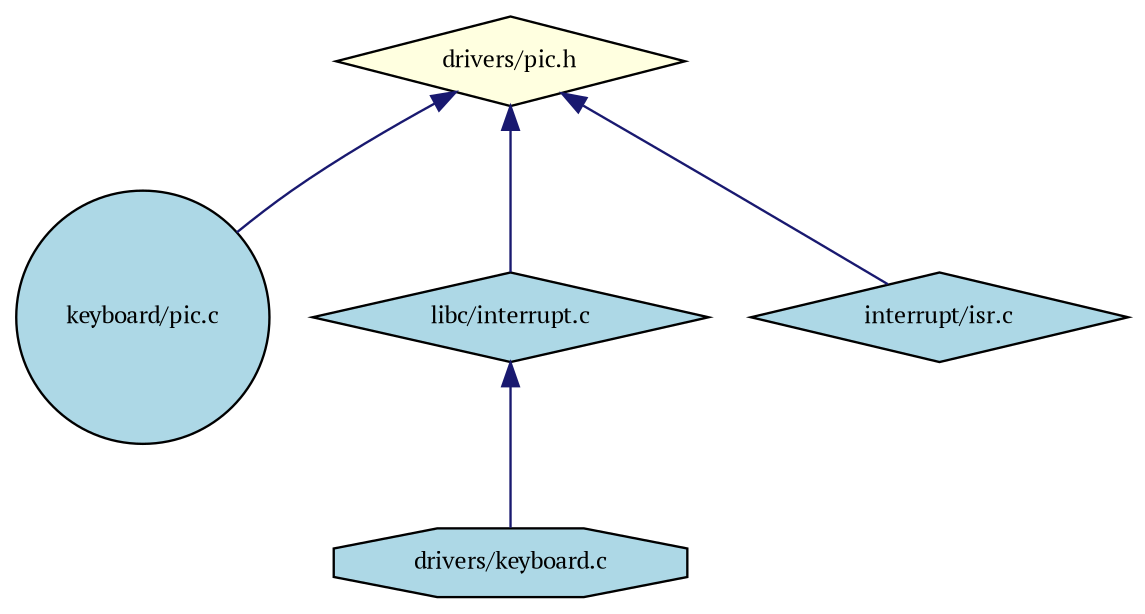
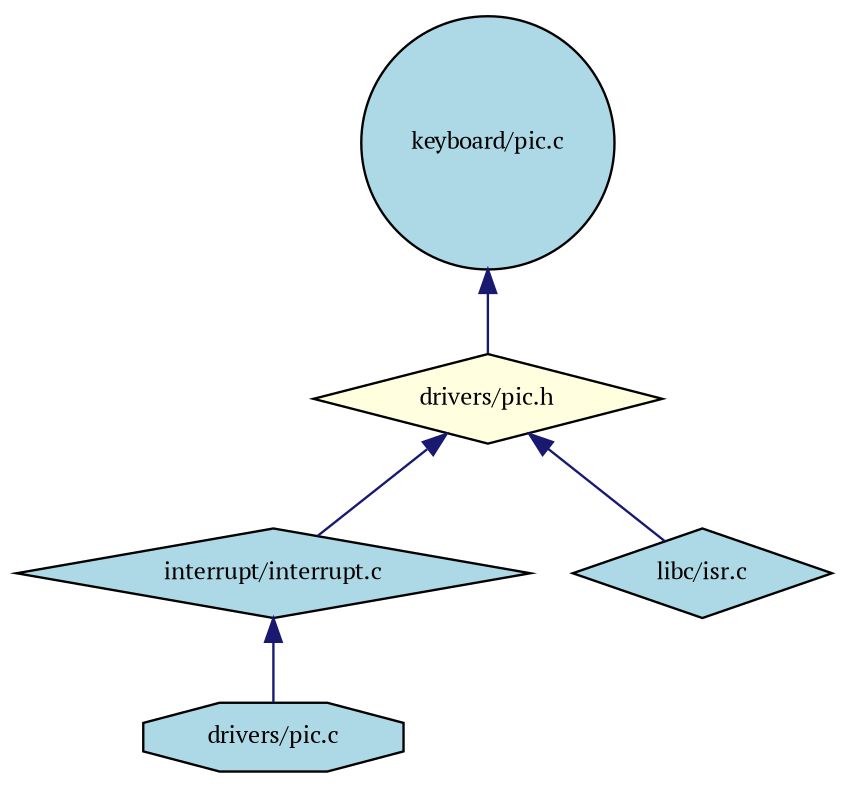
(333, 163) -> (488, 323)
(511, 317) -> (273, 573)
(940, 317) -> (702, 573)
(511, 563) -> (273, 737)
